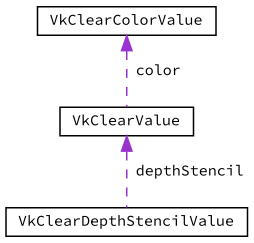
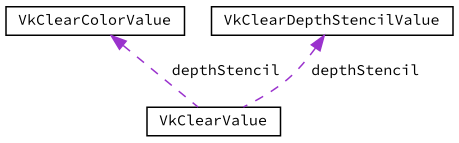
(154, 71) -> (222, 71)
(127, 180) -> (284, 82)
